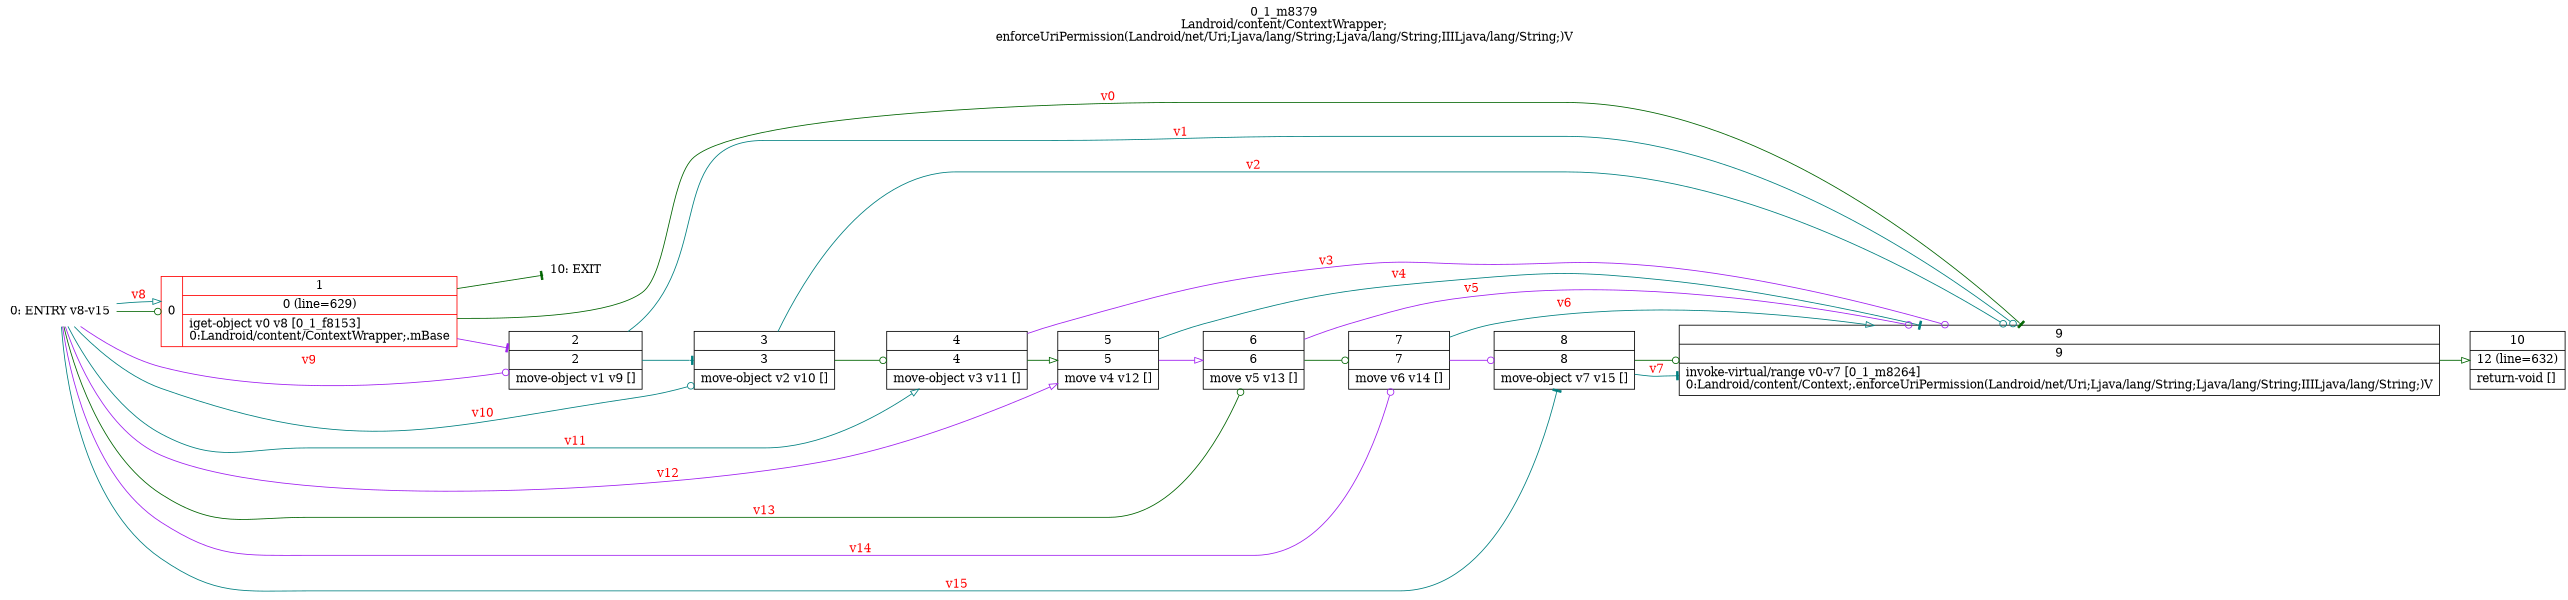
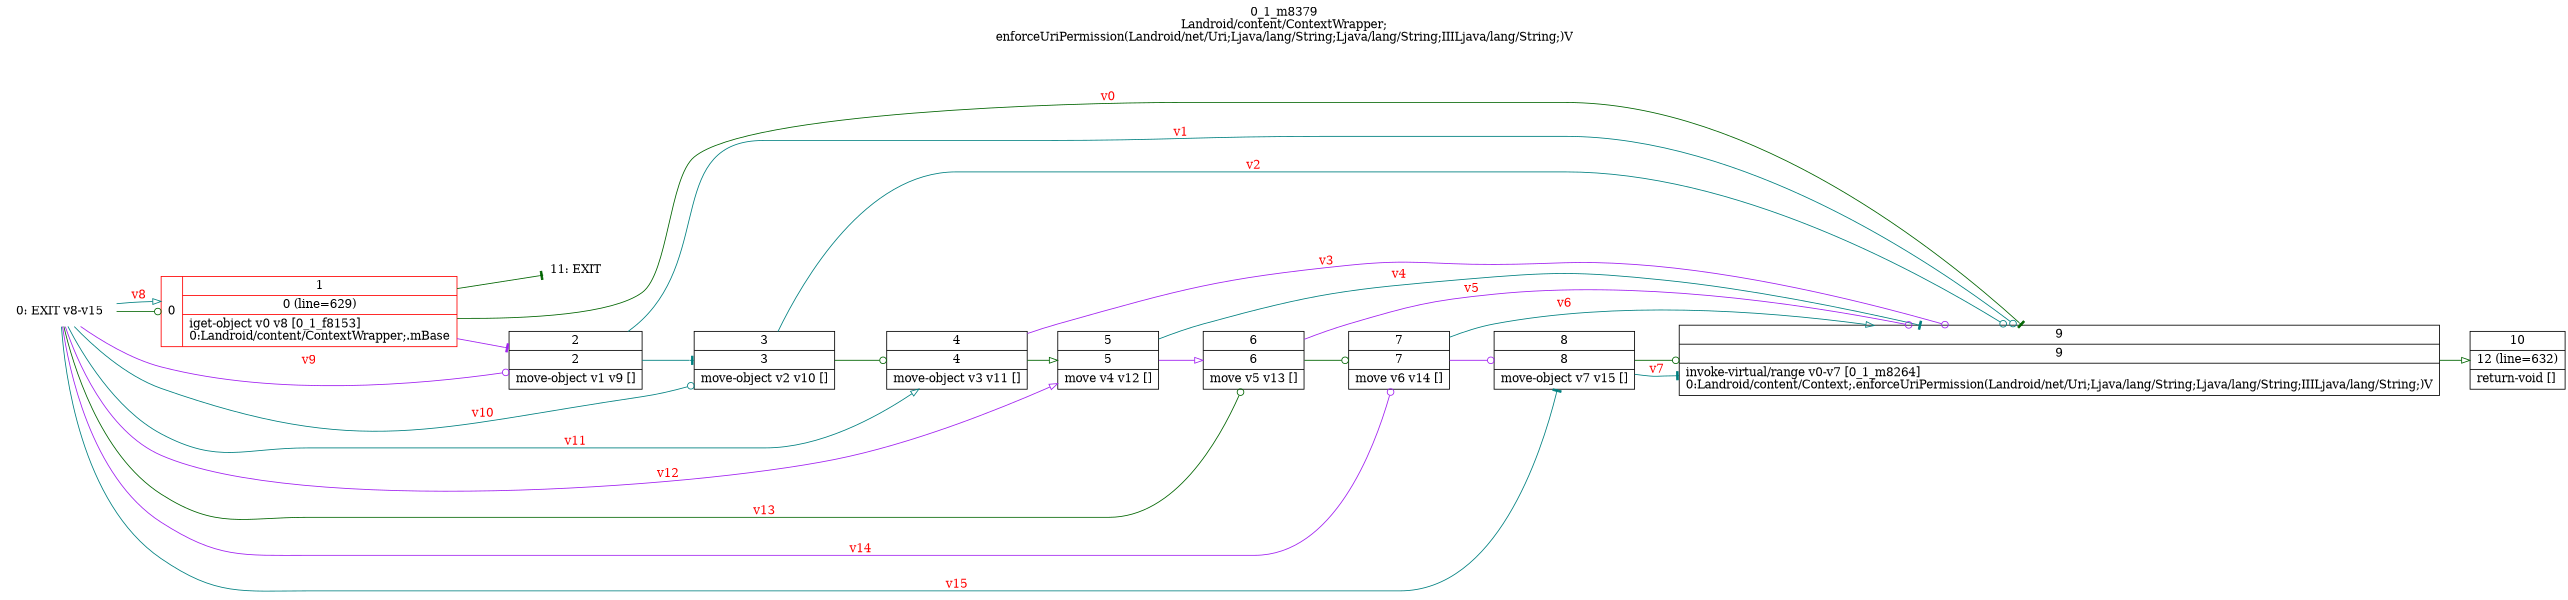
(576, 270) -> (576, 270)
(60, 312) -> (60, 312)
